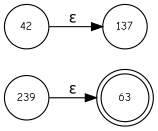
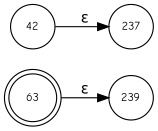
(125, 27) -> (131, 27)
(67, 98) -> (79, 98)
